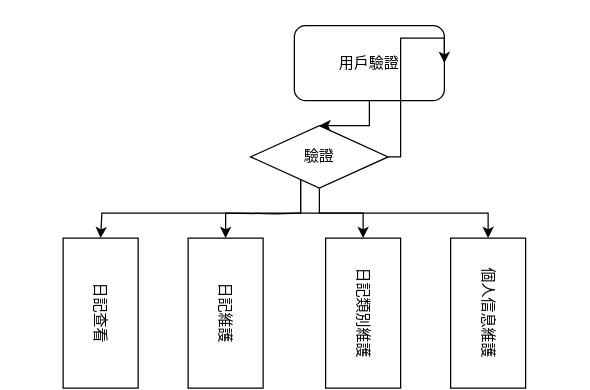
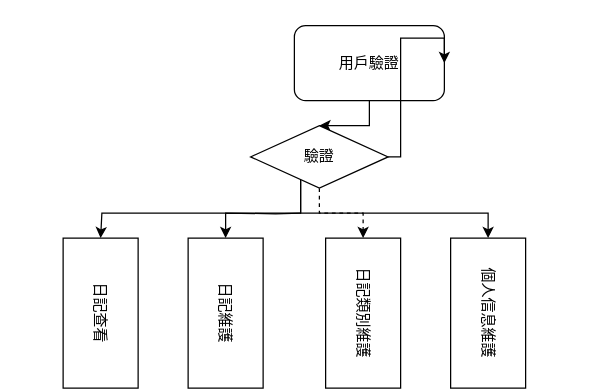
(319, 200) -> (319, 200)
